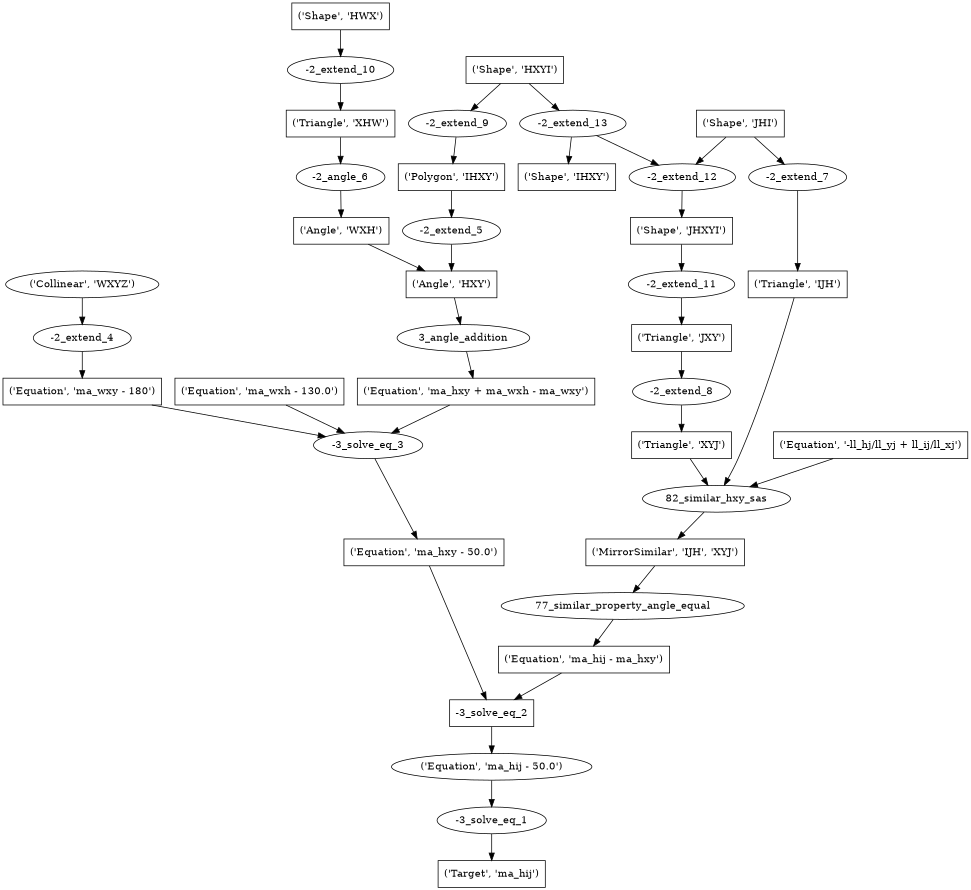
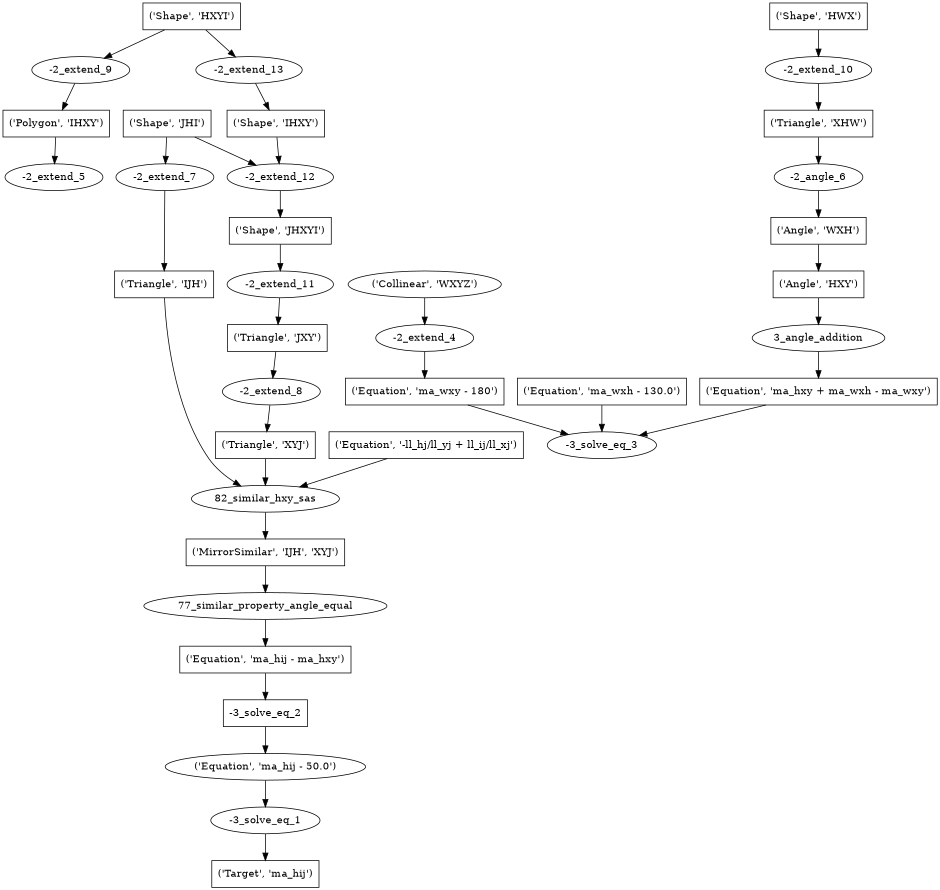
(624, 149) -> (278, 147)
(452, 254) -> none
(424, 552) -> none
